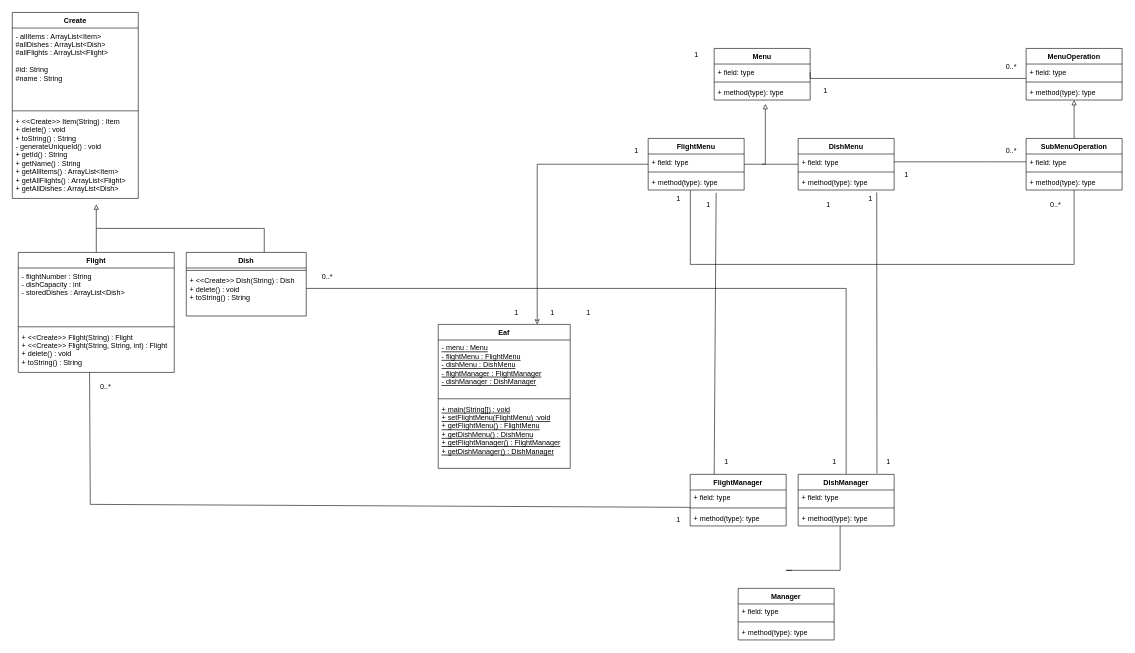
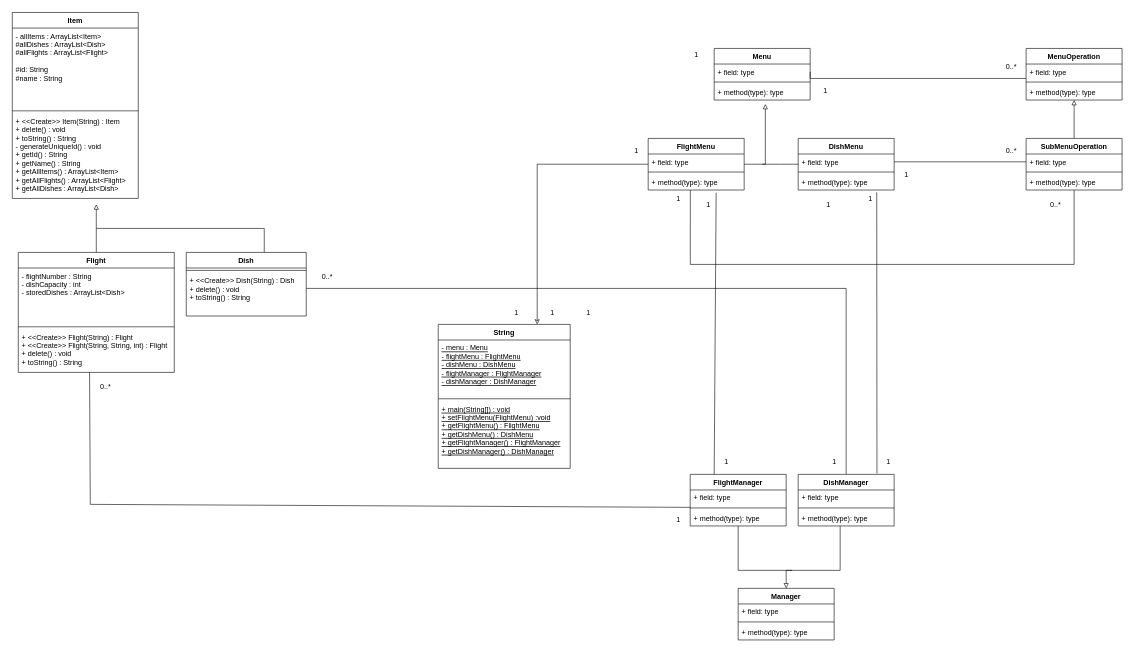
(75, 20) -> (75, 20)
(504, 332) -> (504, 332)
none -> (747, 570)
